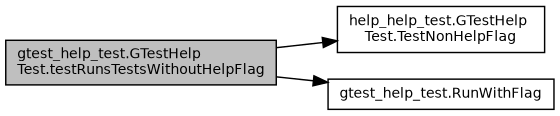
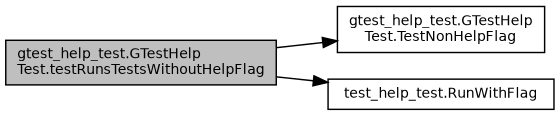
(441, 29) -> (441, 29)
(441, 94) -> (441, 94)
